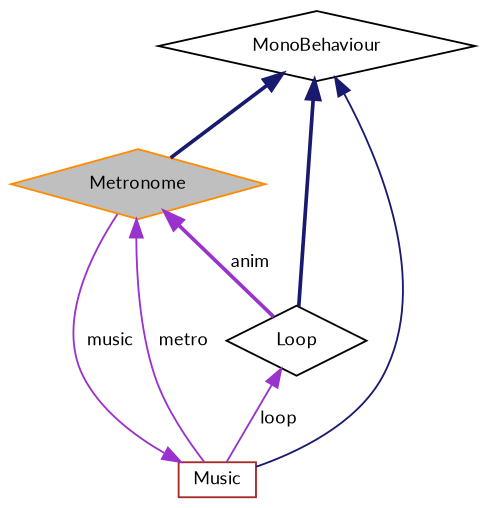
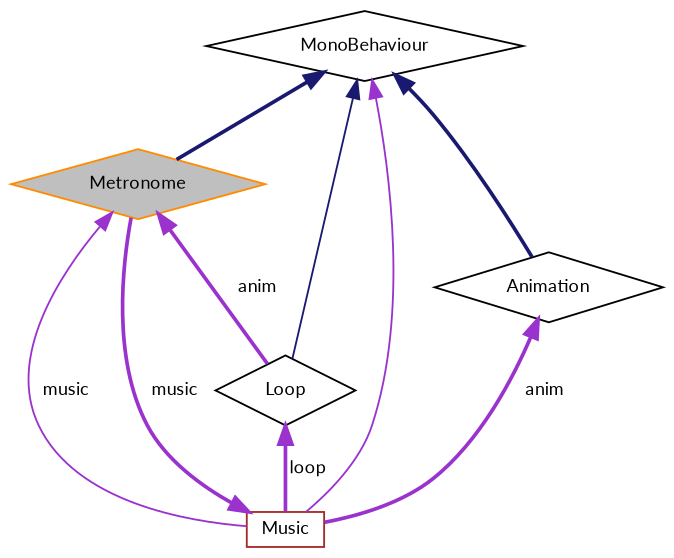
(306, 203) -> (323, 229)
none -> (549, 287)
(401, 311) -> (391, 317)
(182, 341) -> (64, 390)
(75, 348) -> (131, 381)
(249, 423) -> (285, 478)
